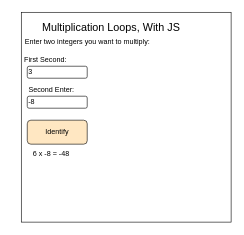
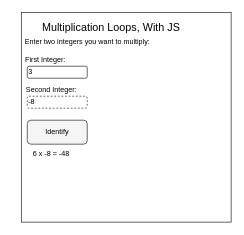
(46, 60) -> (46, 60)
(52, 90) -> (52, 90)
(57, 102) -> (57, 102)
(57, 132) -> (57, 132)
